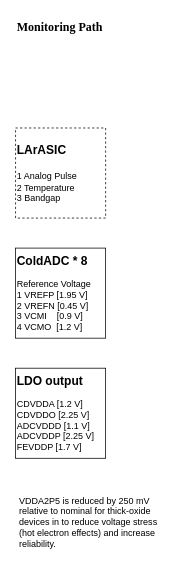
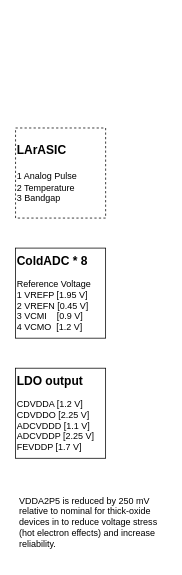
(75, 27) -> none
